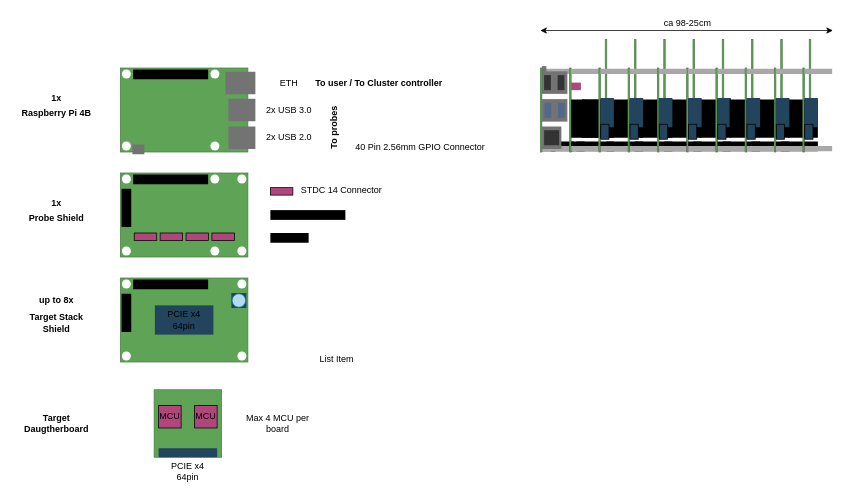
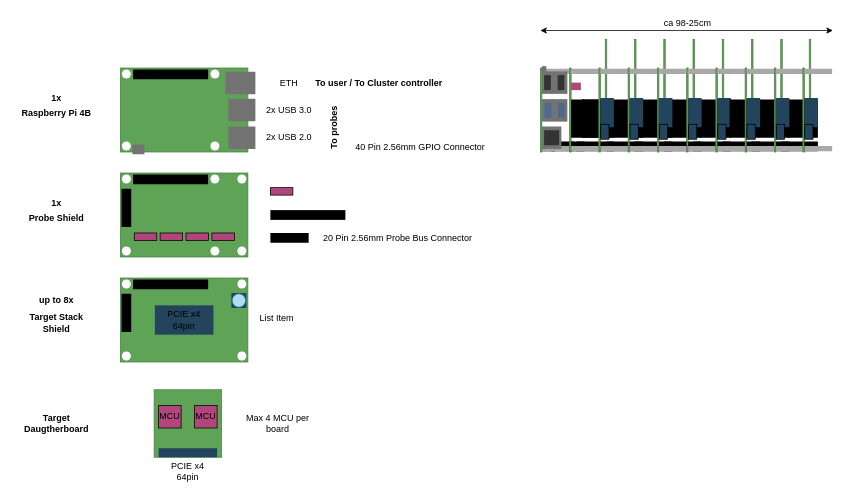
(342, 190) -> none
none -> (398, 238)
(338, 359) -> (278, 318)
